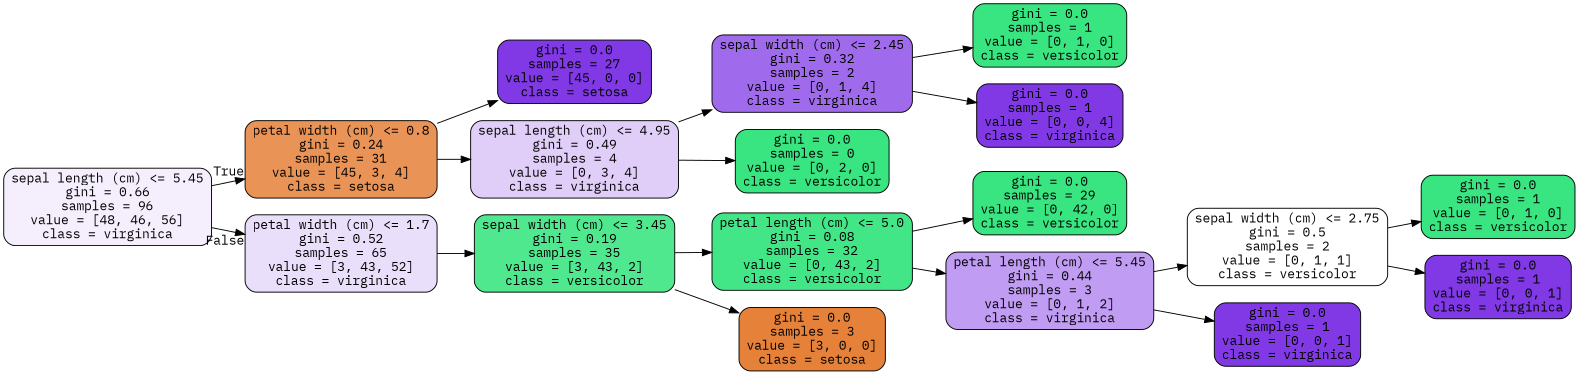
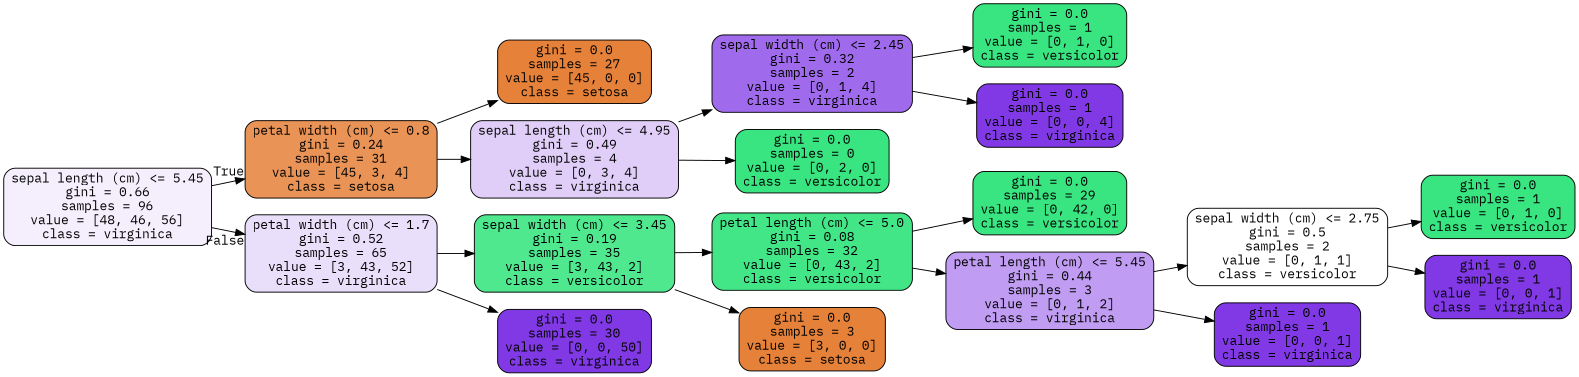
(575, 72) -> (575, 72)
none -> (575, 341)
